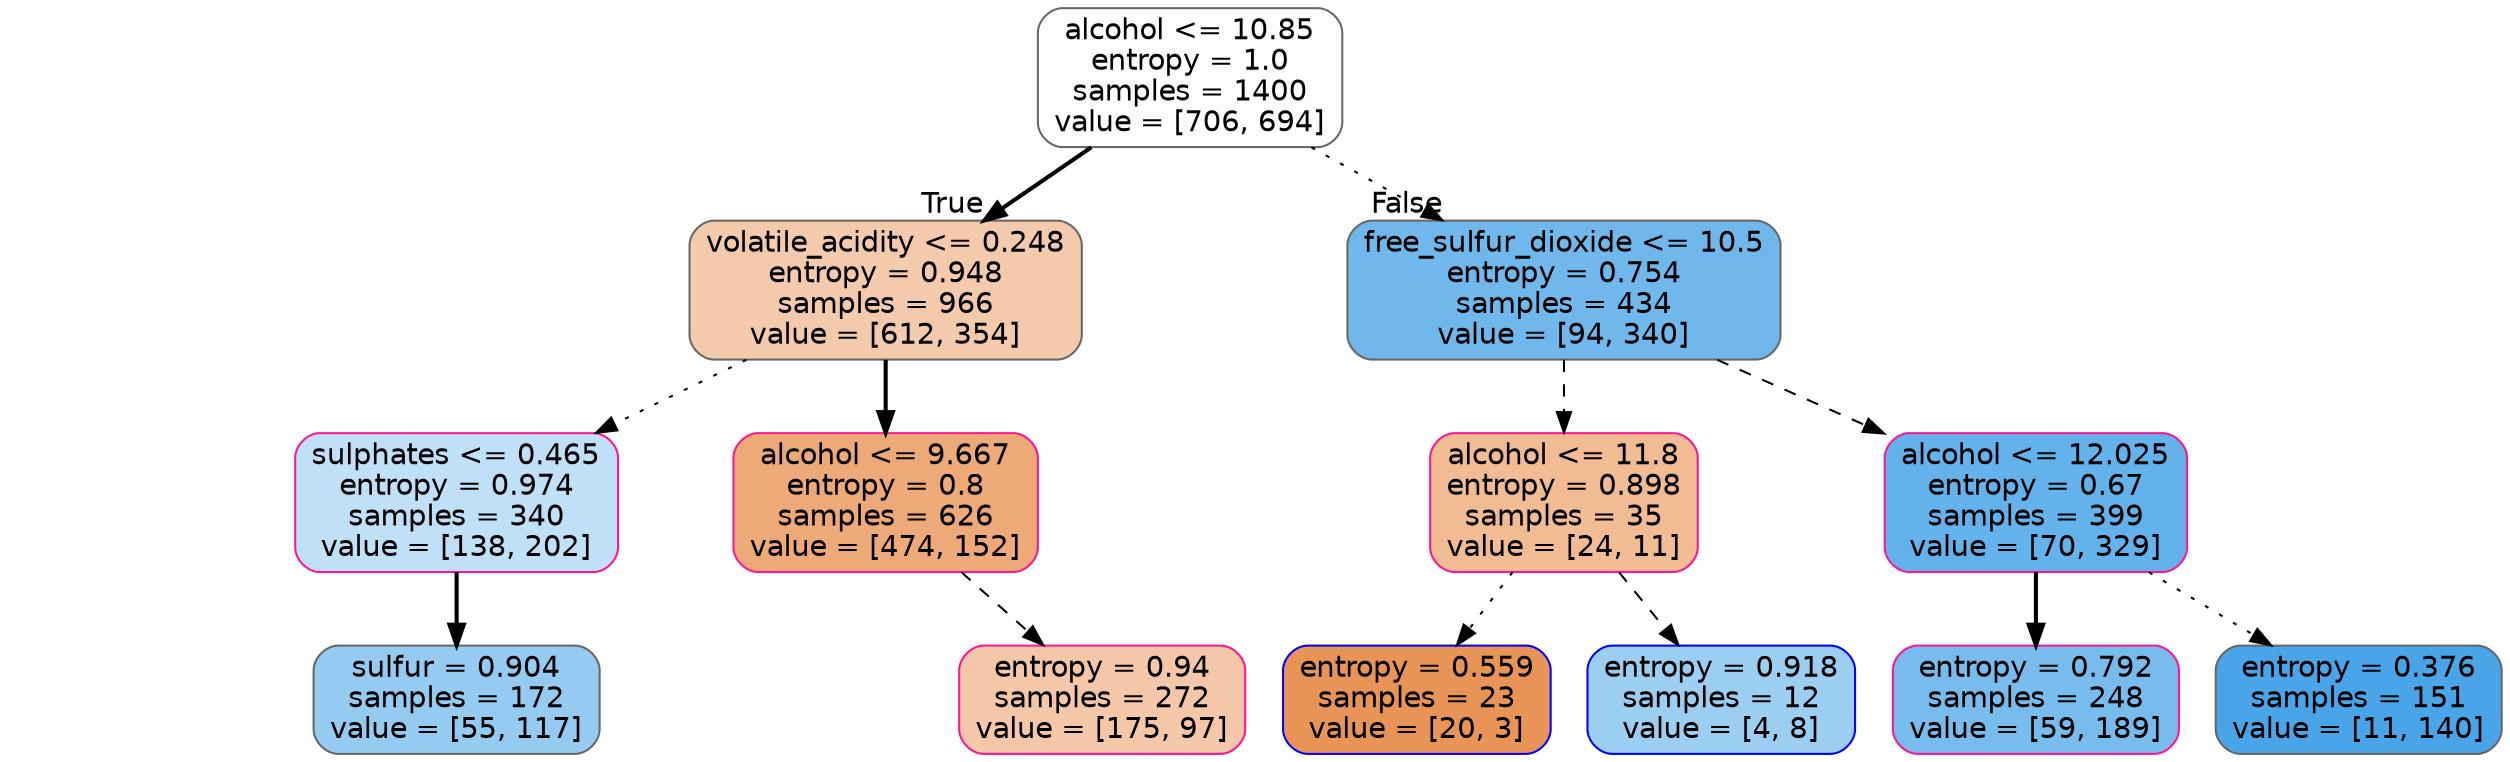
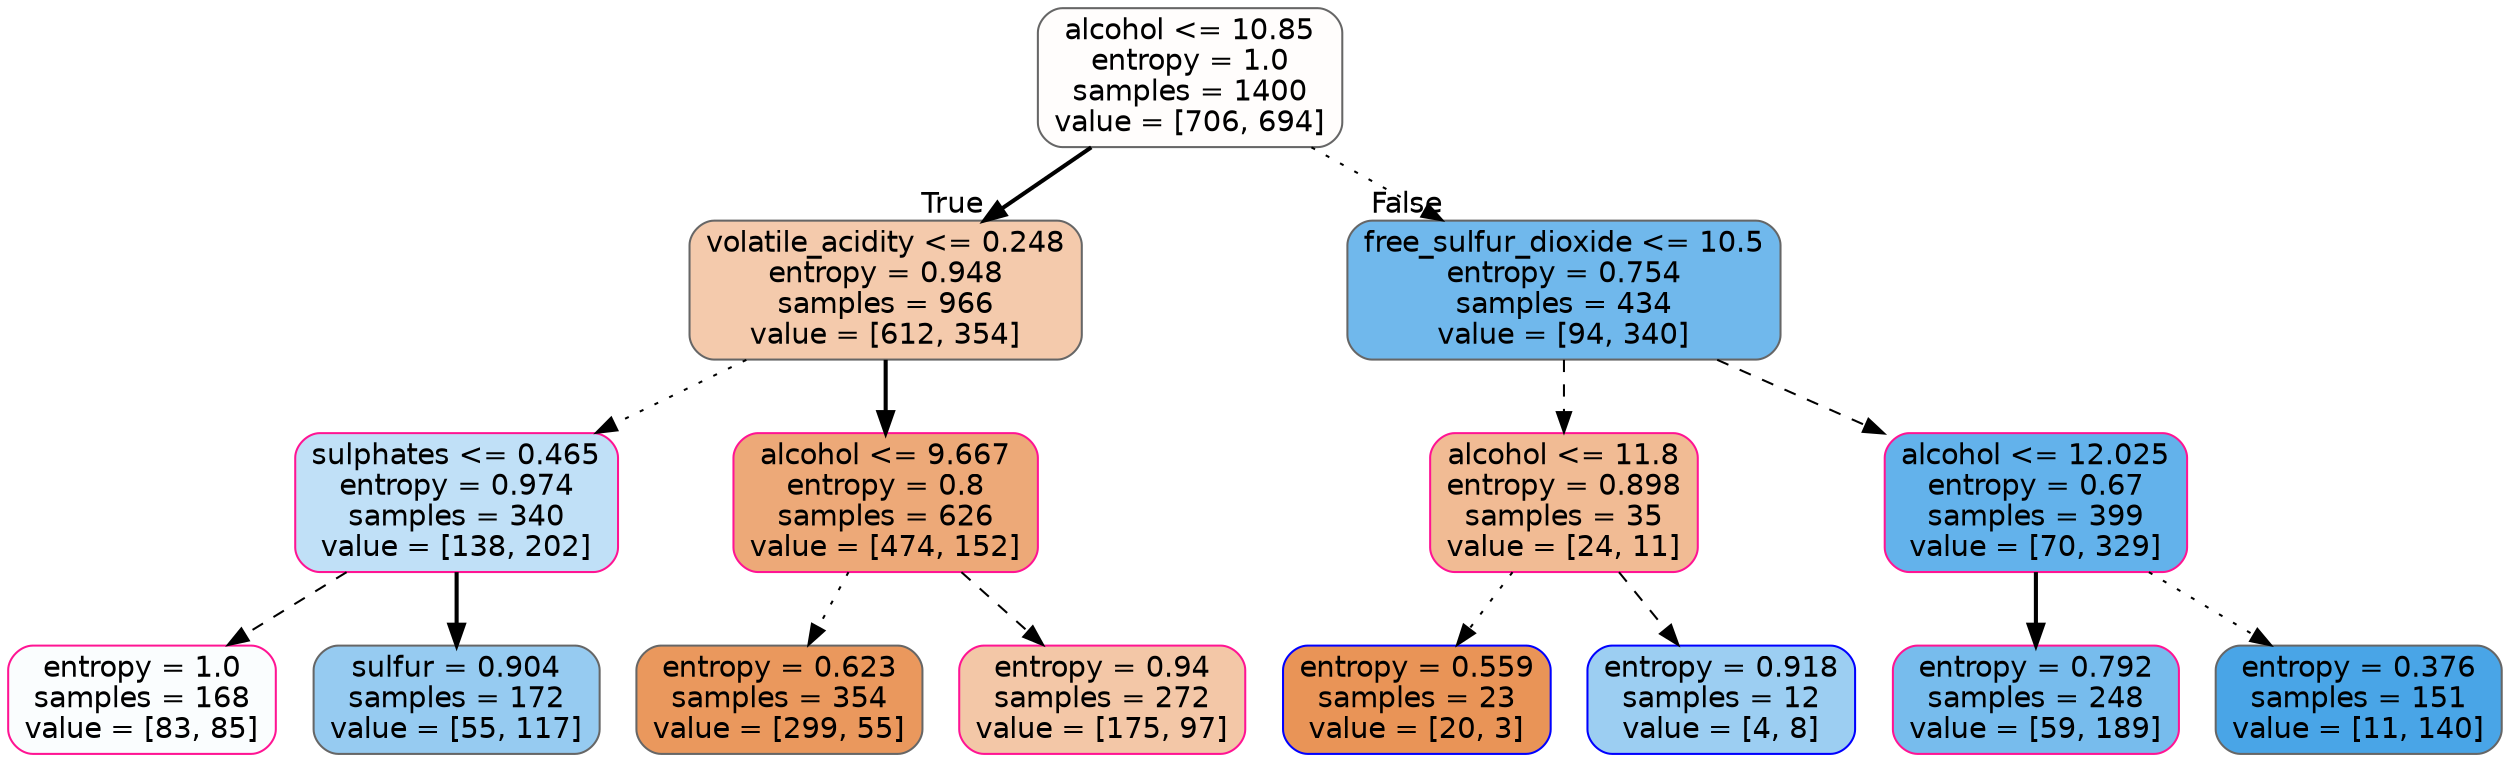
none -> (142, 700)
none -> (779, 700)
